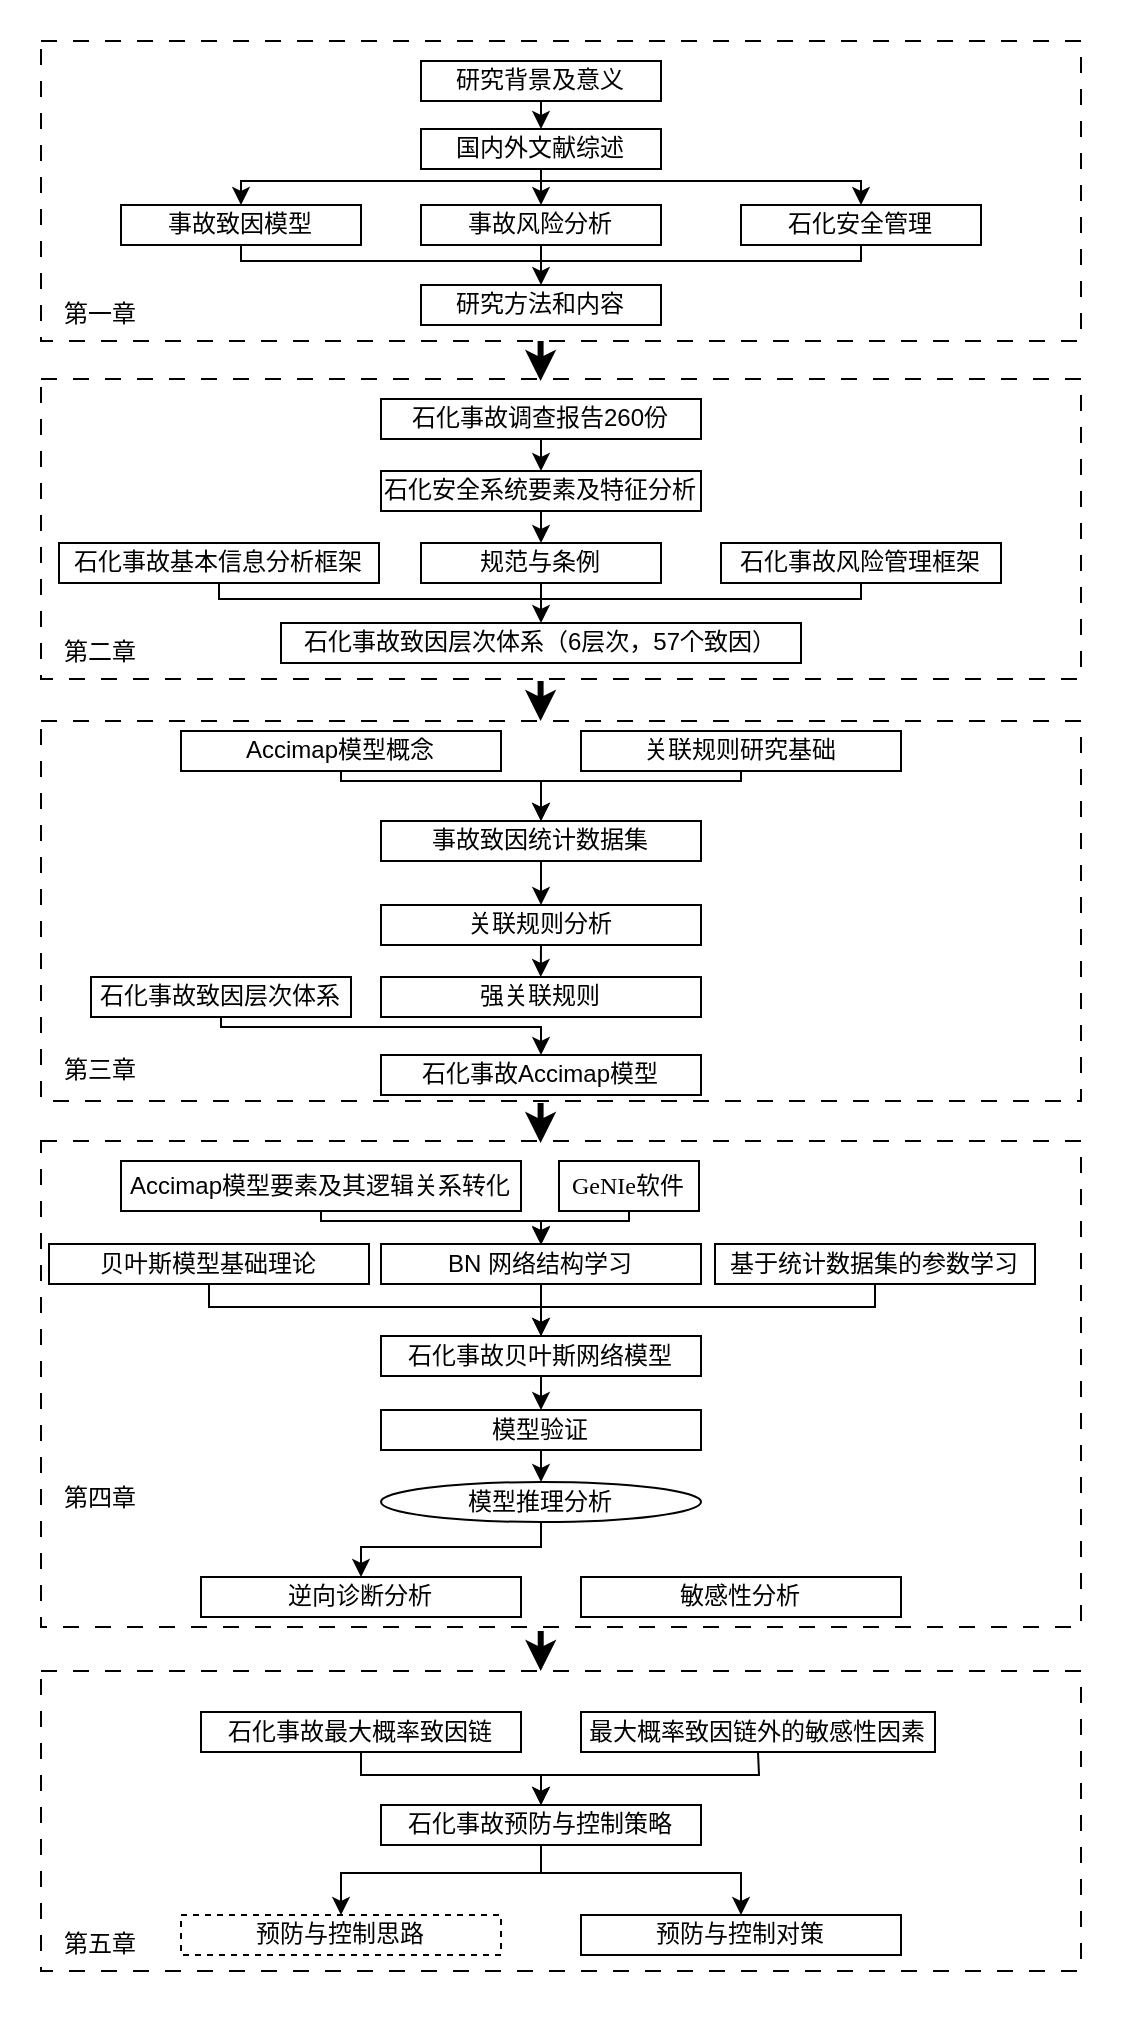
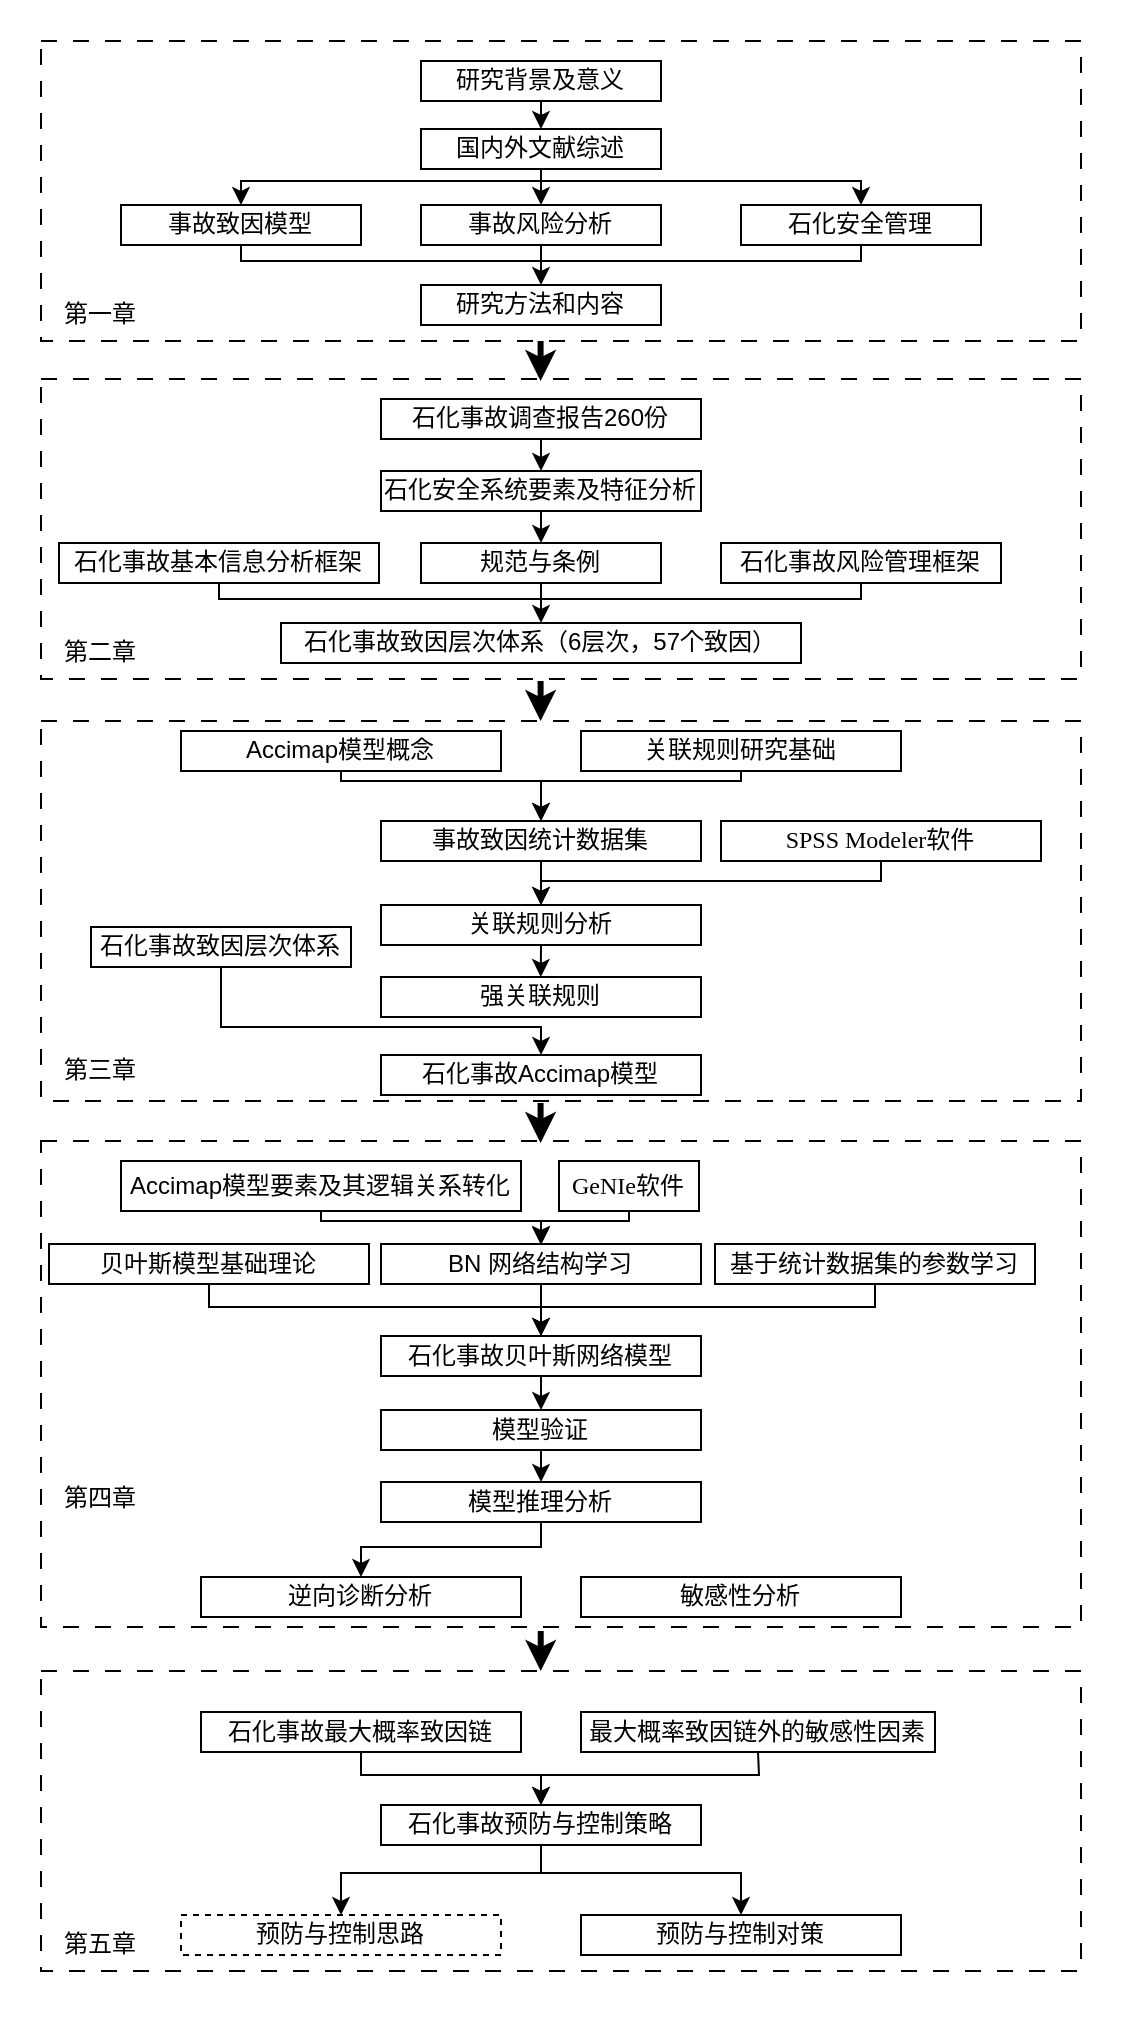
none -> (881, 841)
none -> (723, 881)
(221, 997) -> (221, 947)
(541, 1502) -> (541, 1502)
